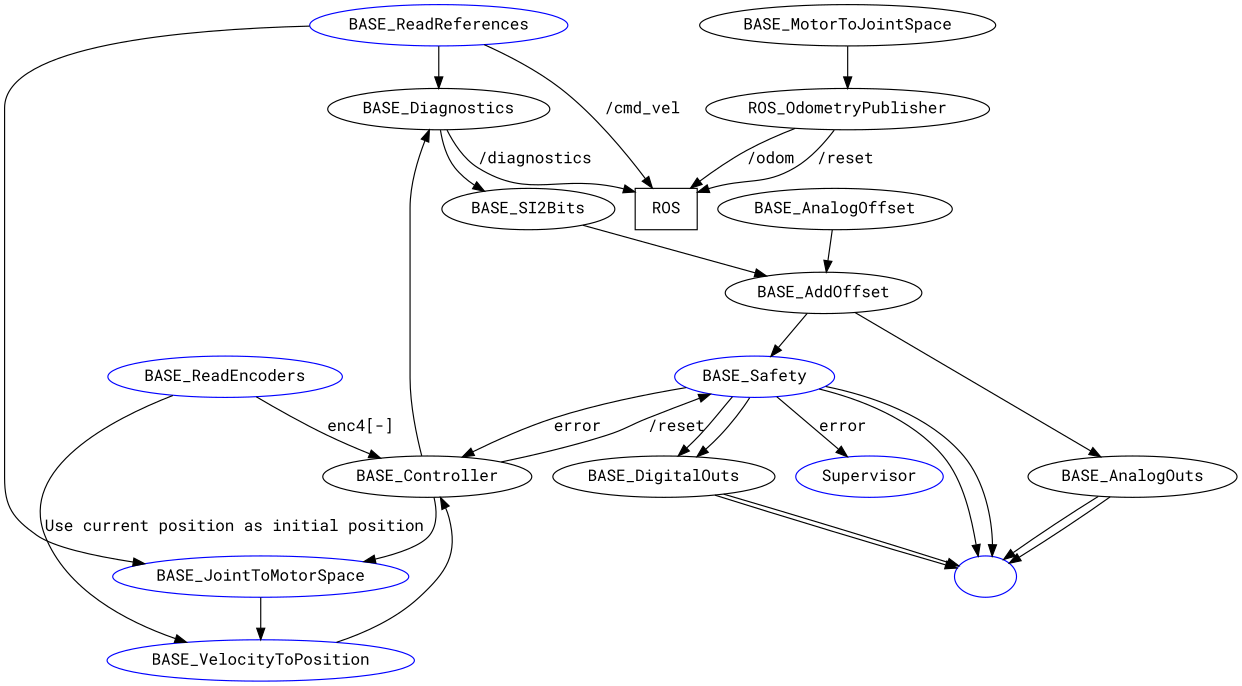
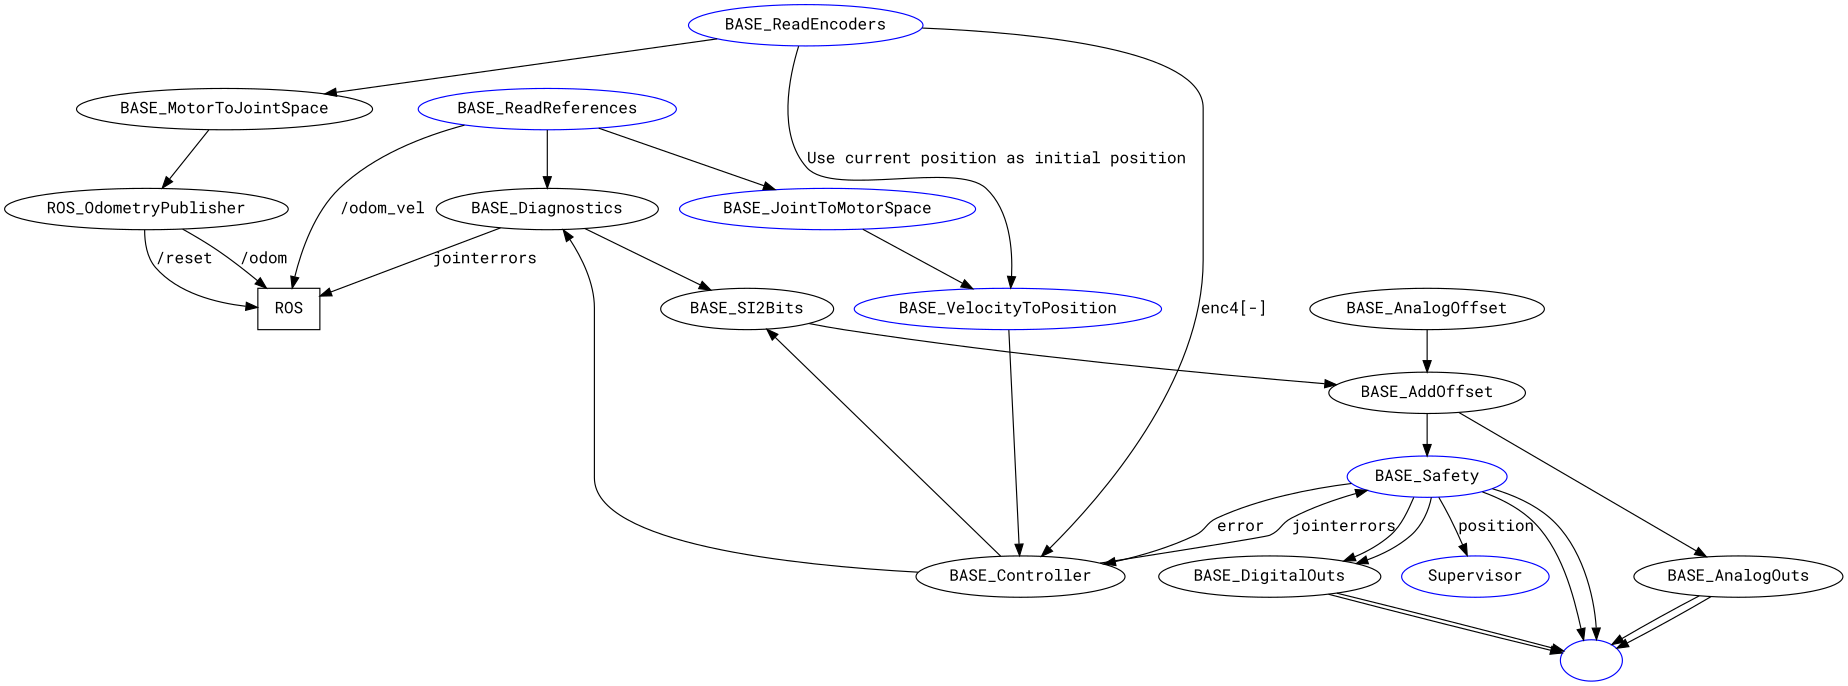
none -> (527, 66)
(643, 109) -> (382, 209)
(535, 159) -> (485, 259)
(677, 427) -> (1344, 527)
(843, 427) -> (1497, 527)
(422, 542) -> (888, 447)
